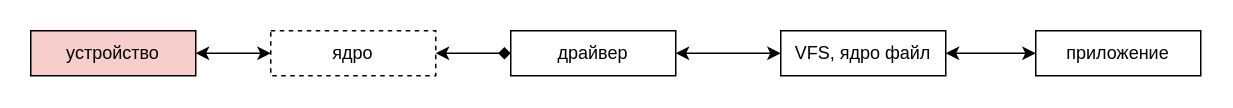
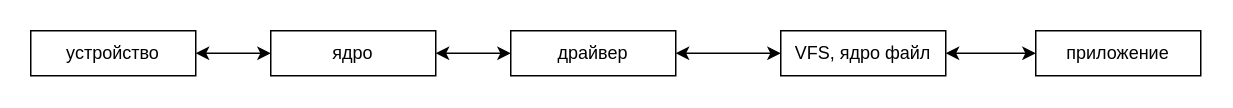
(113, 53) -> (113, 53)
(353, 53) -> (353, 53)
(498, 53) -> (499, 53)
